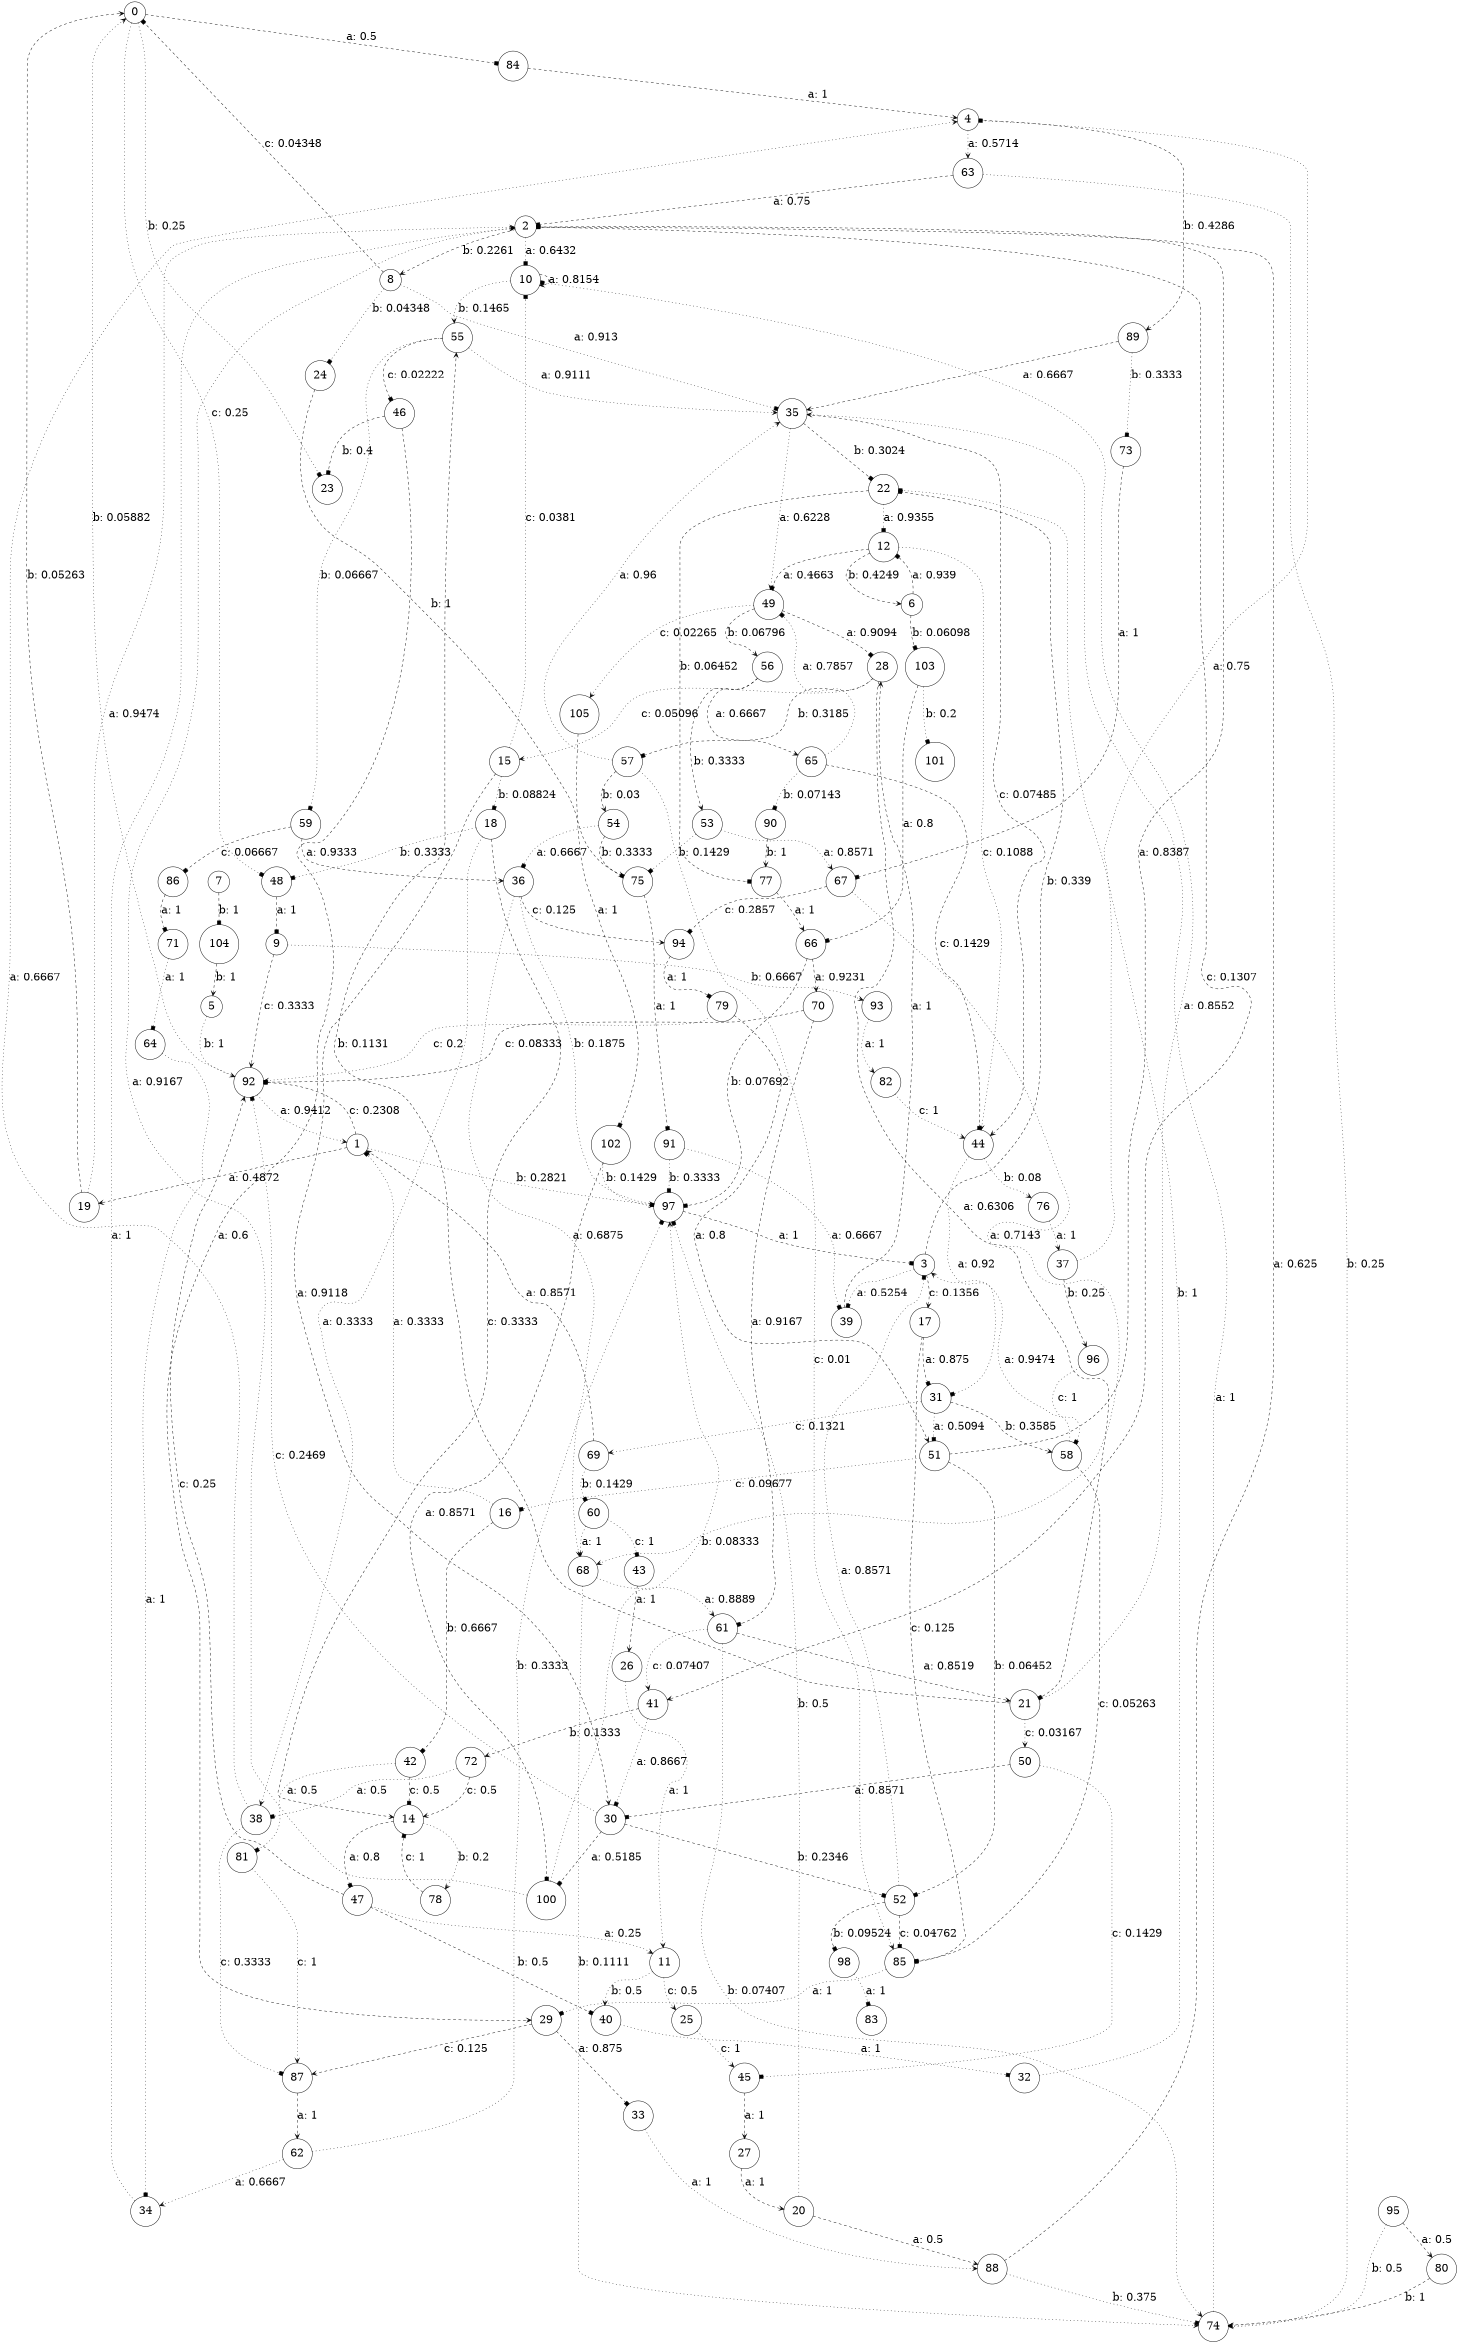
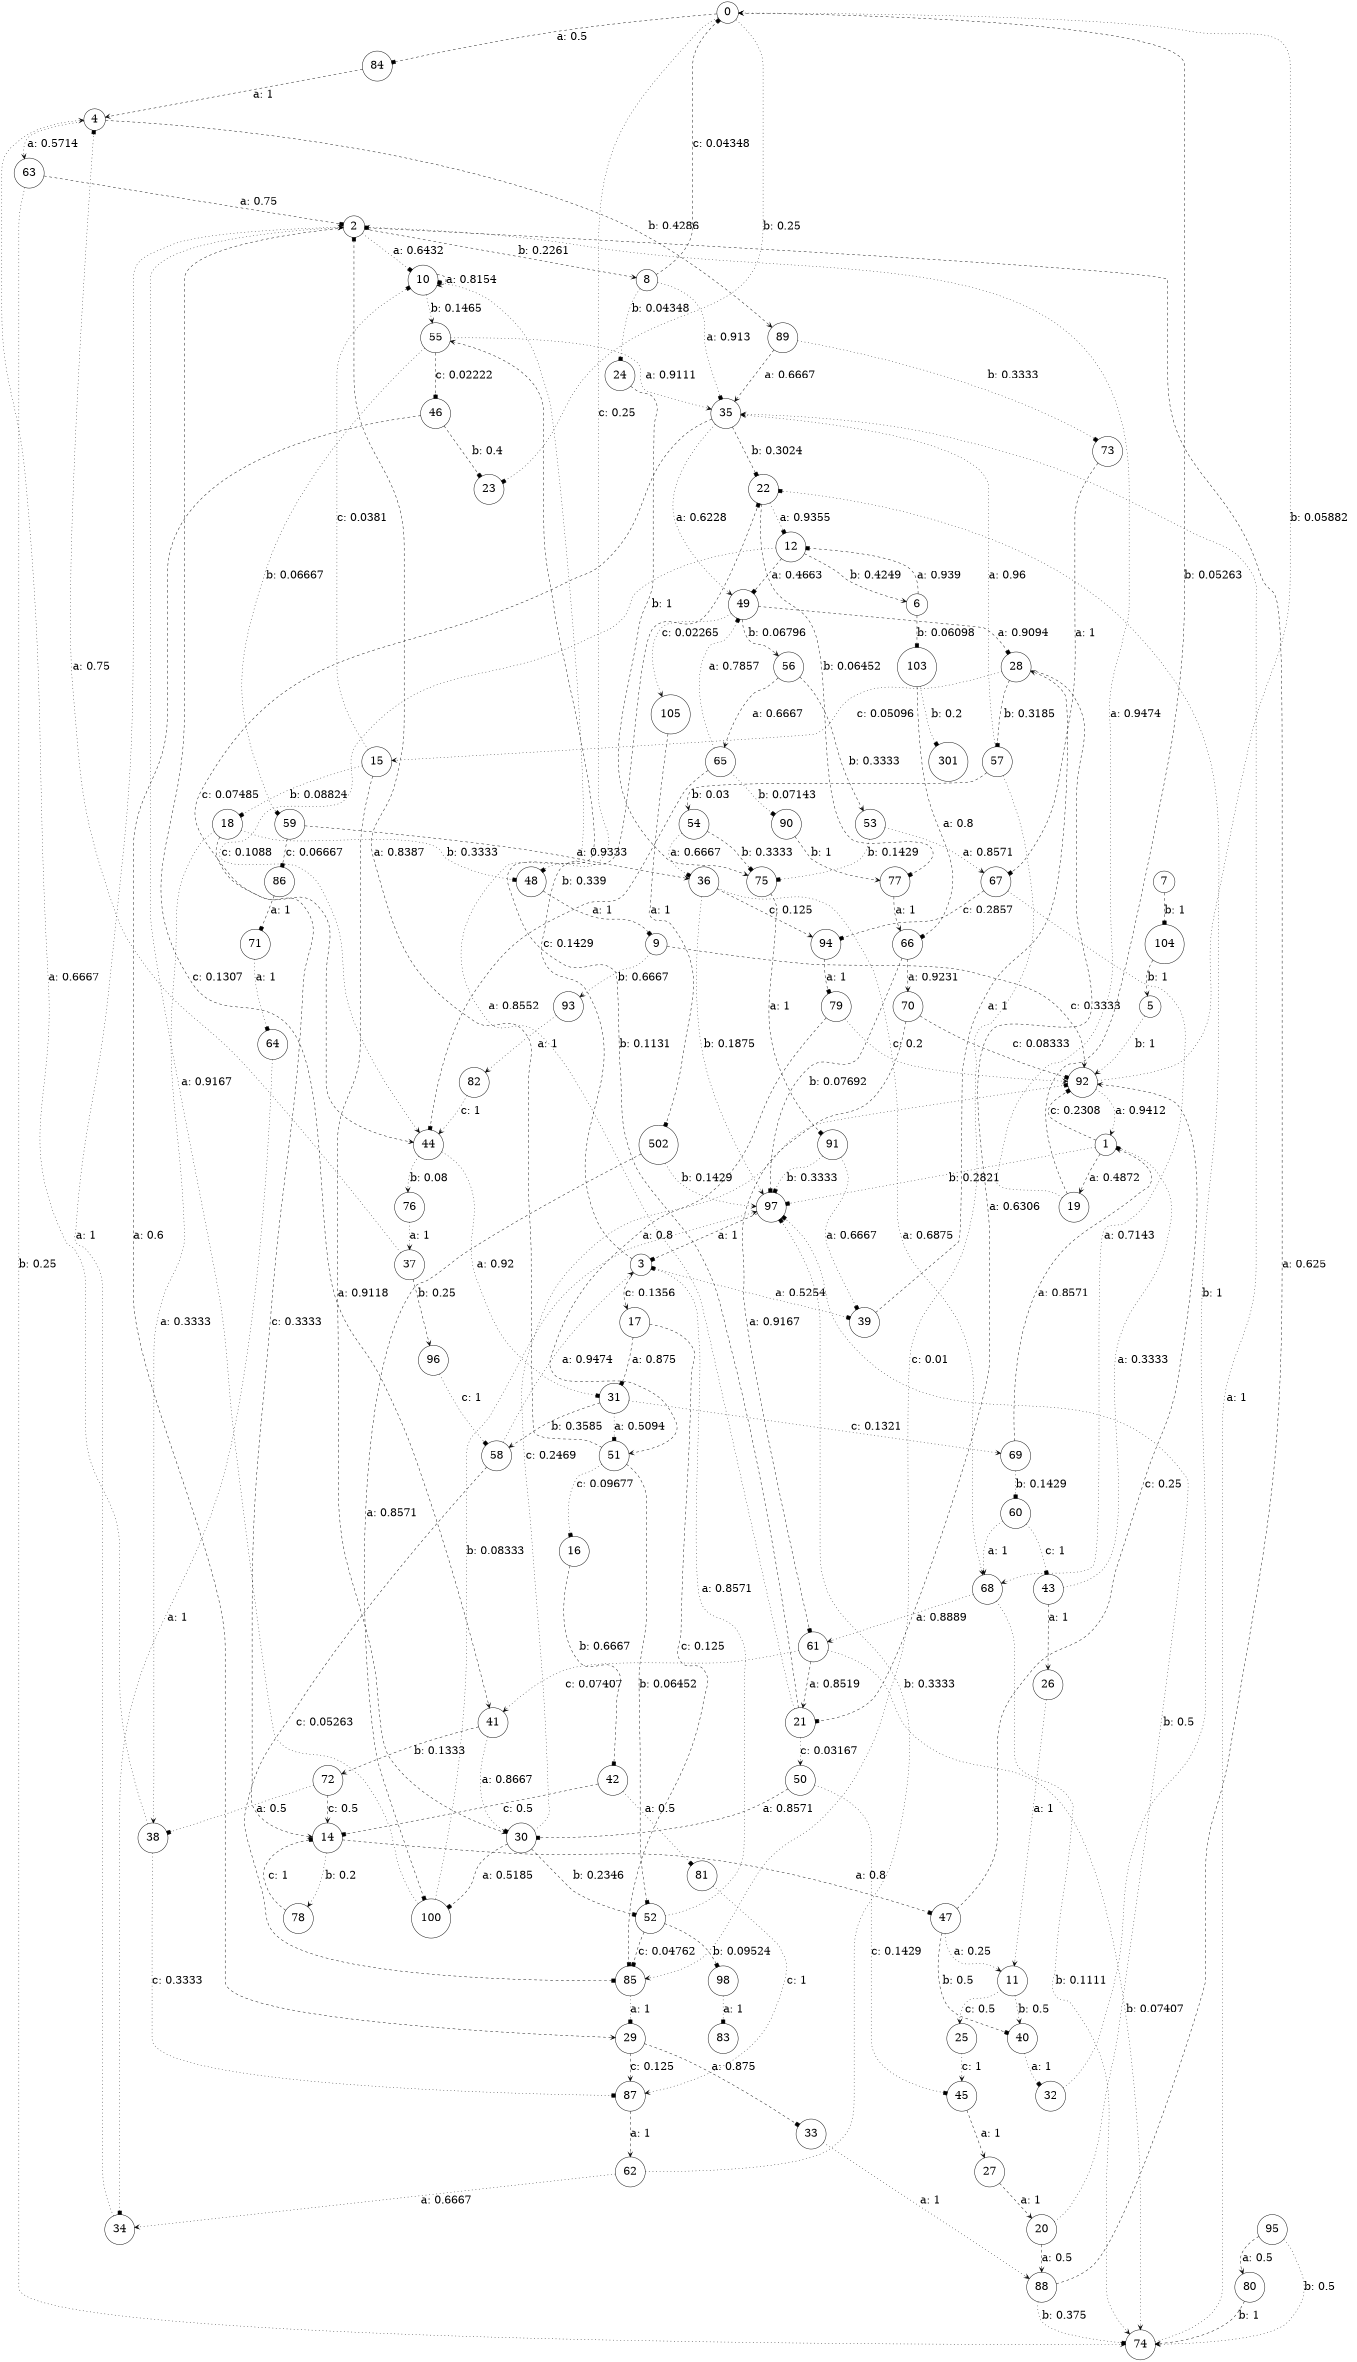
(935, 762) -> (948, 762)
(611, 1145) -> (659, 1145)
(393, 1363) -> (1115, 1365)
